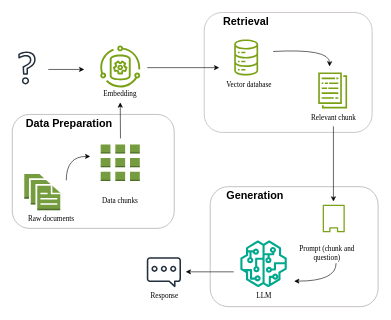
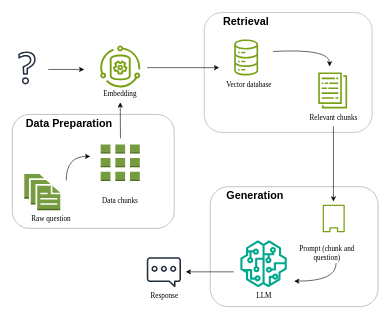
(334, 117) -> (334, 117)
(51, 219) -> (51, 219)
